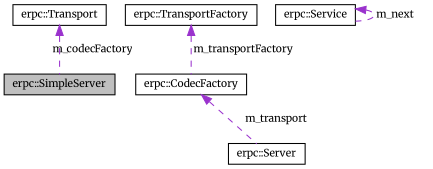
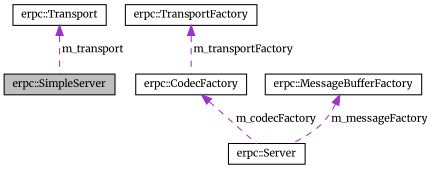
(315, 15) -> none
(92, 50) -> (92, 50)
none -> (343, 84)
(275, 119) -> (275, 119)
